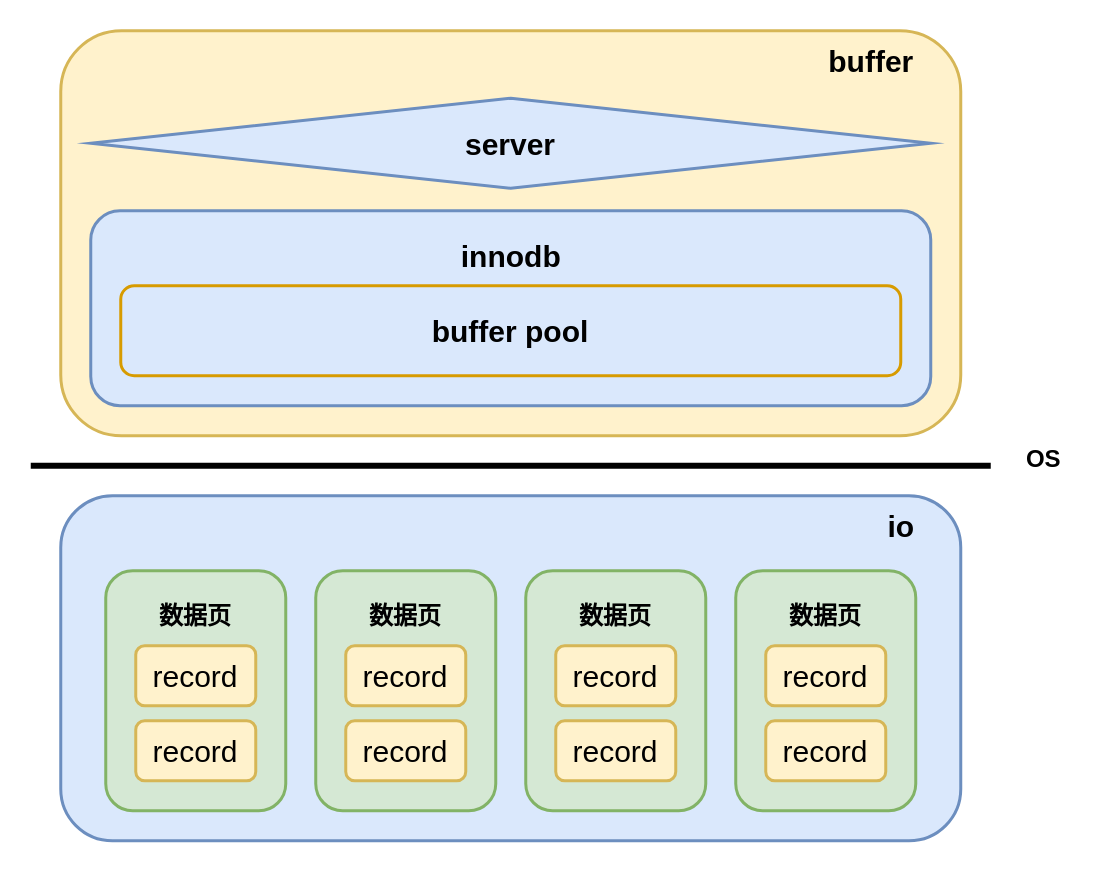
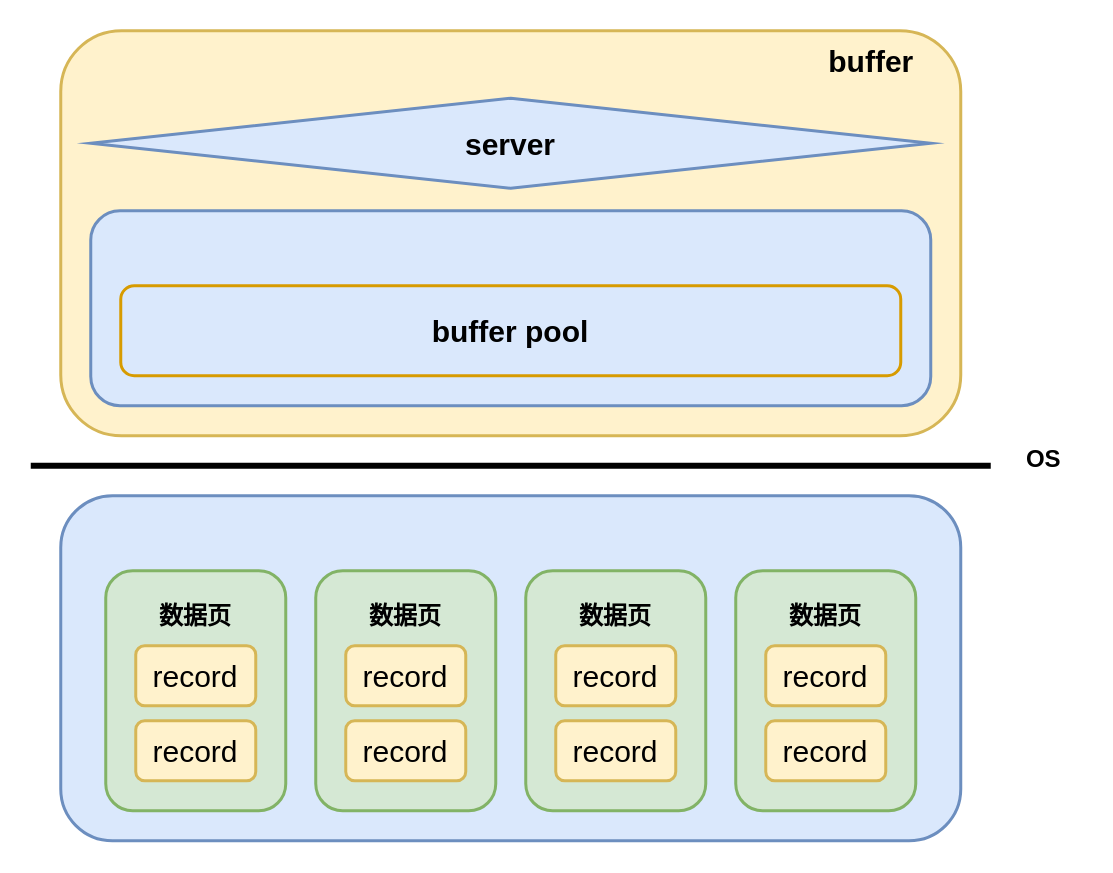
(511, 256) -> none
(901, 526) -> none
